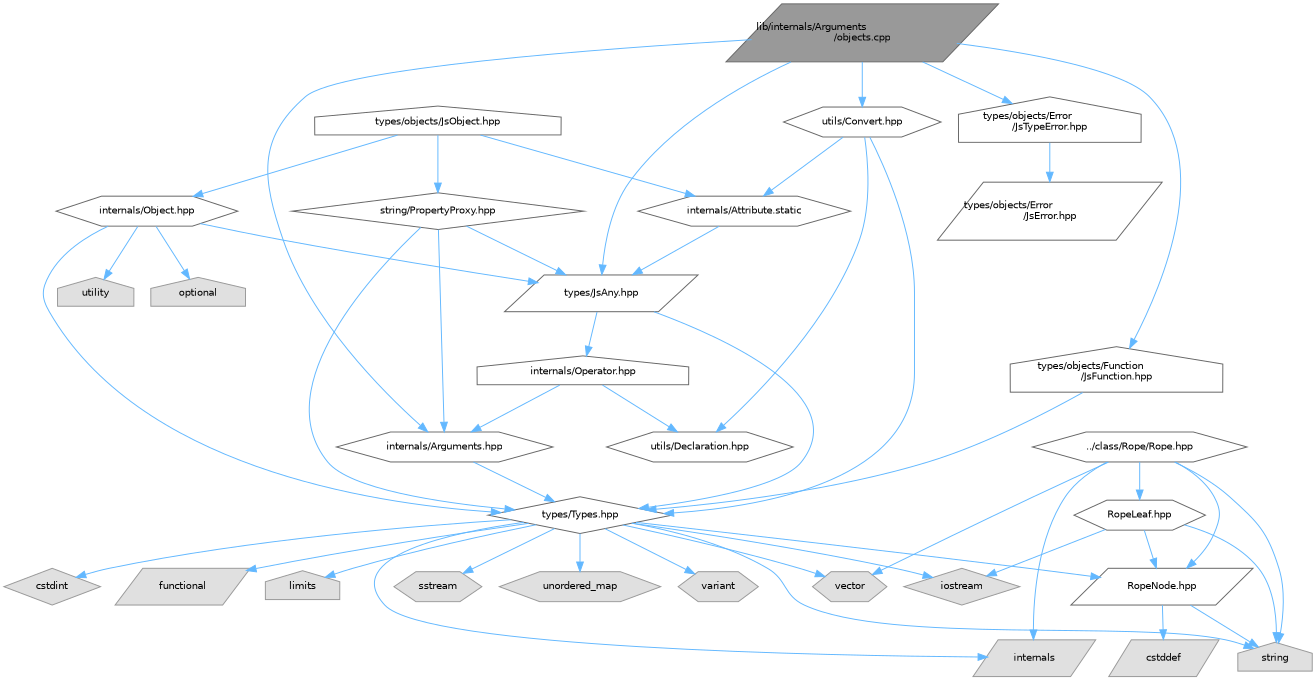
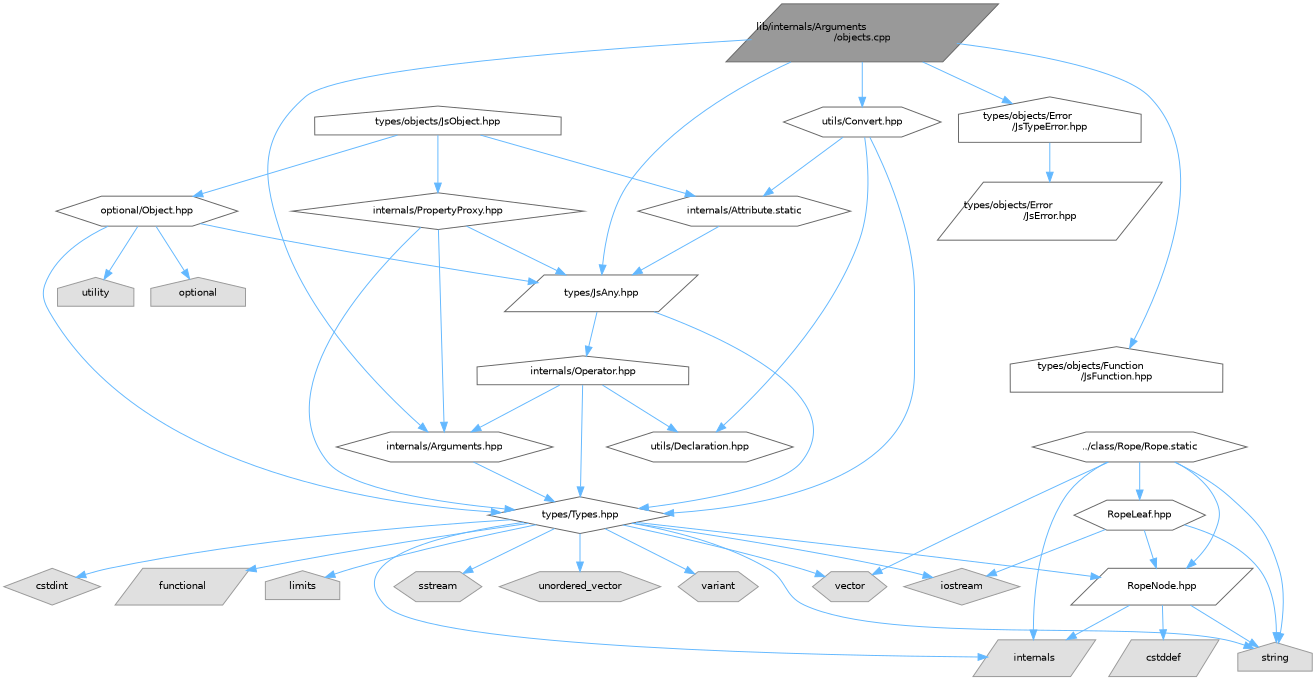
(147, 211) -> (147, 211)
(438, 211) -> (438, 211)
(1140, 447) -> (1140, 447)
(877, 476) -> (582, 436)
(580, 587) -> (580, 587)
none -> (1102, 620)
